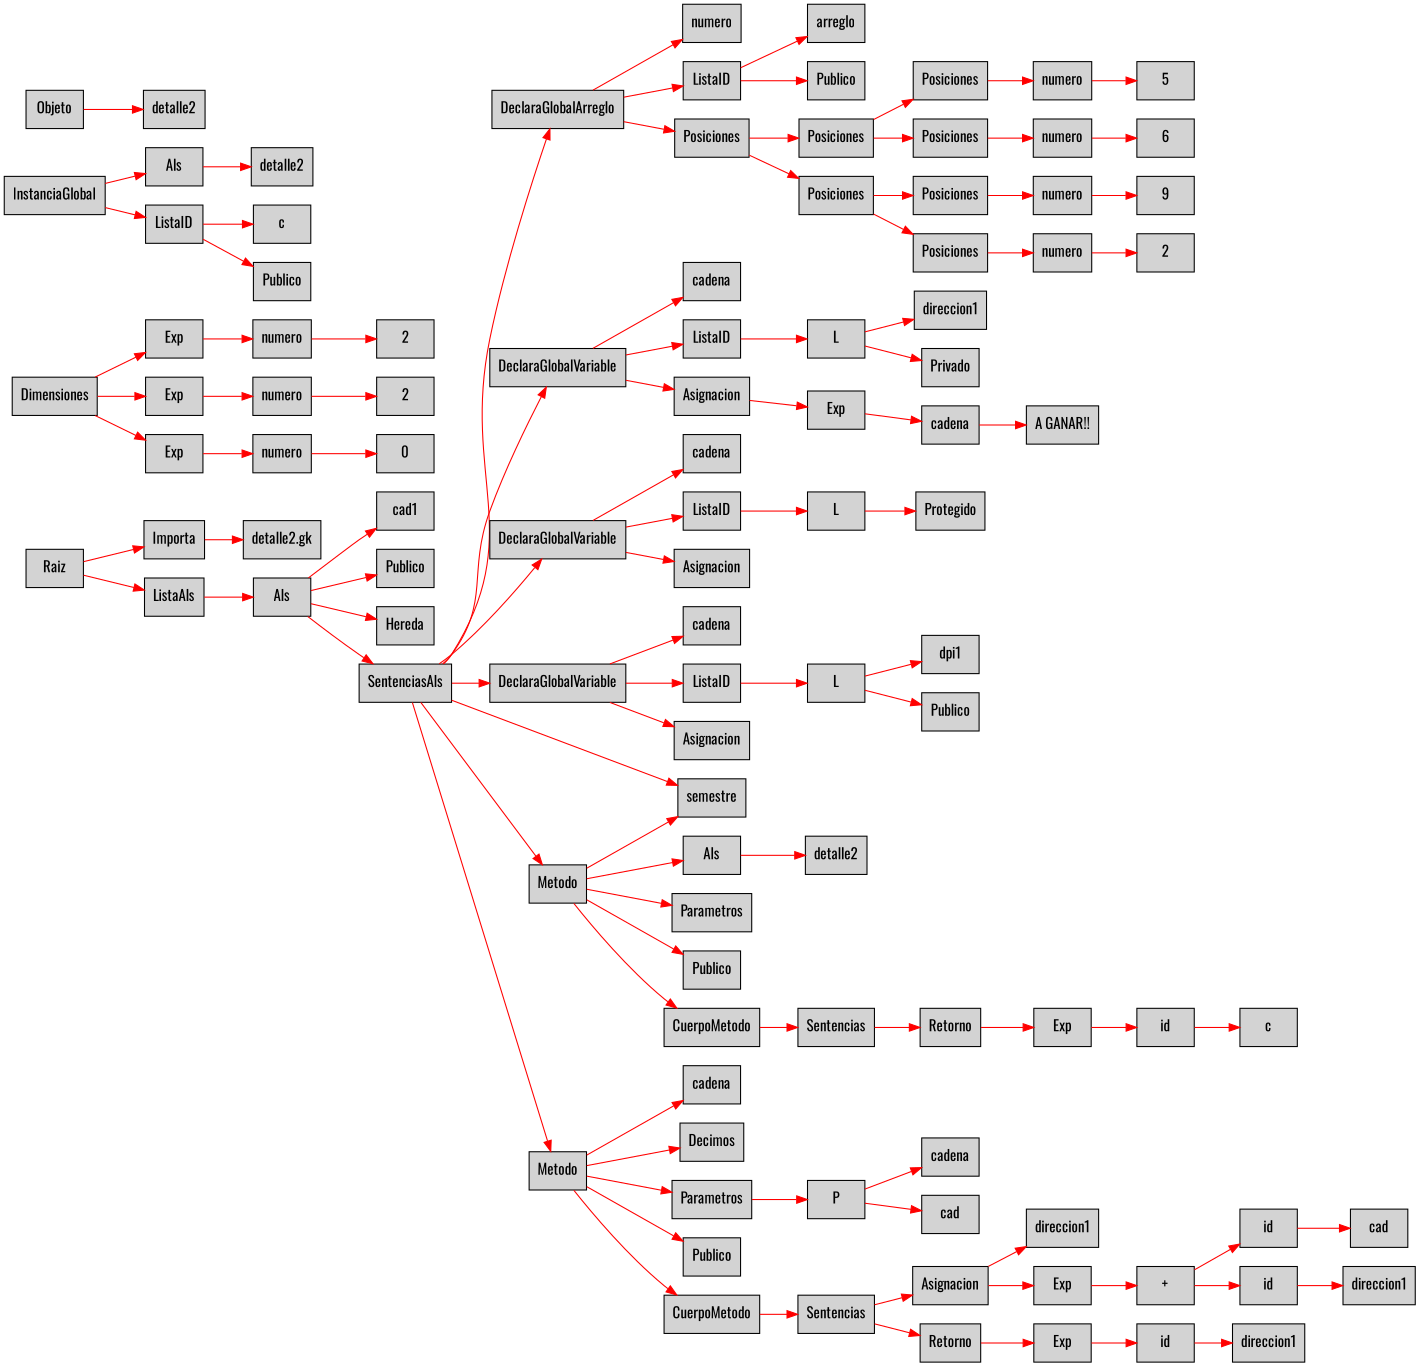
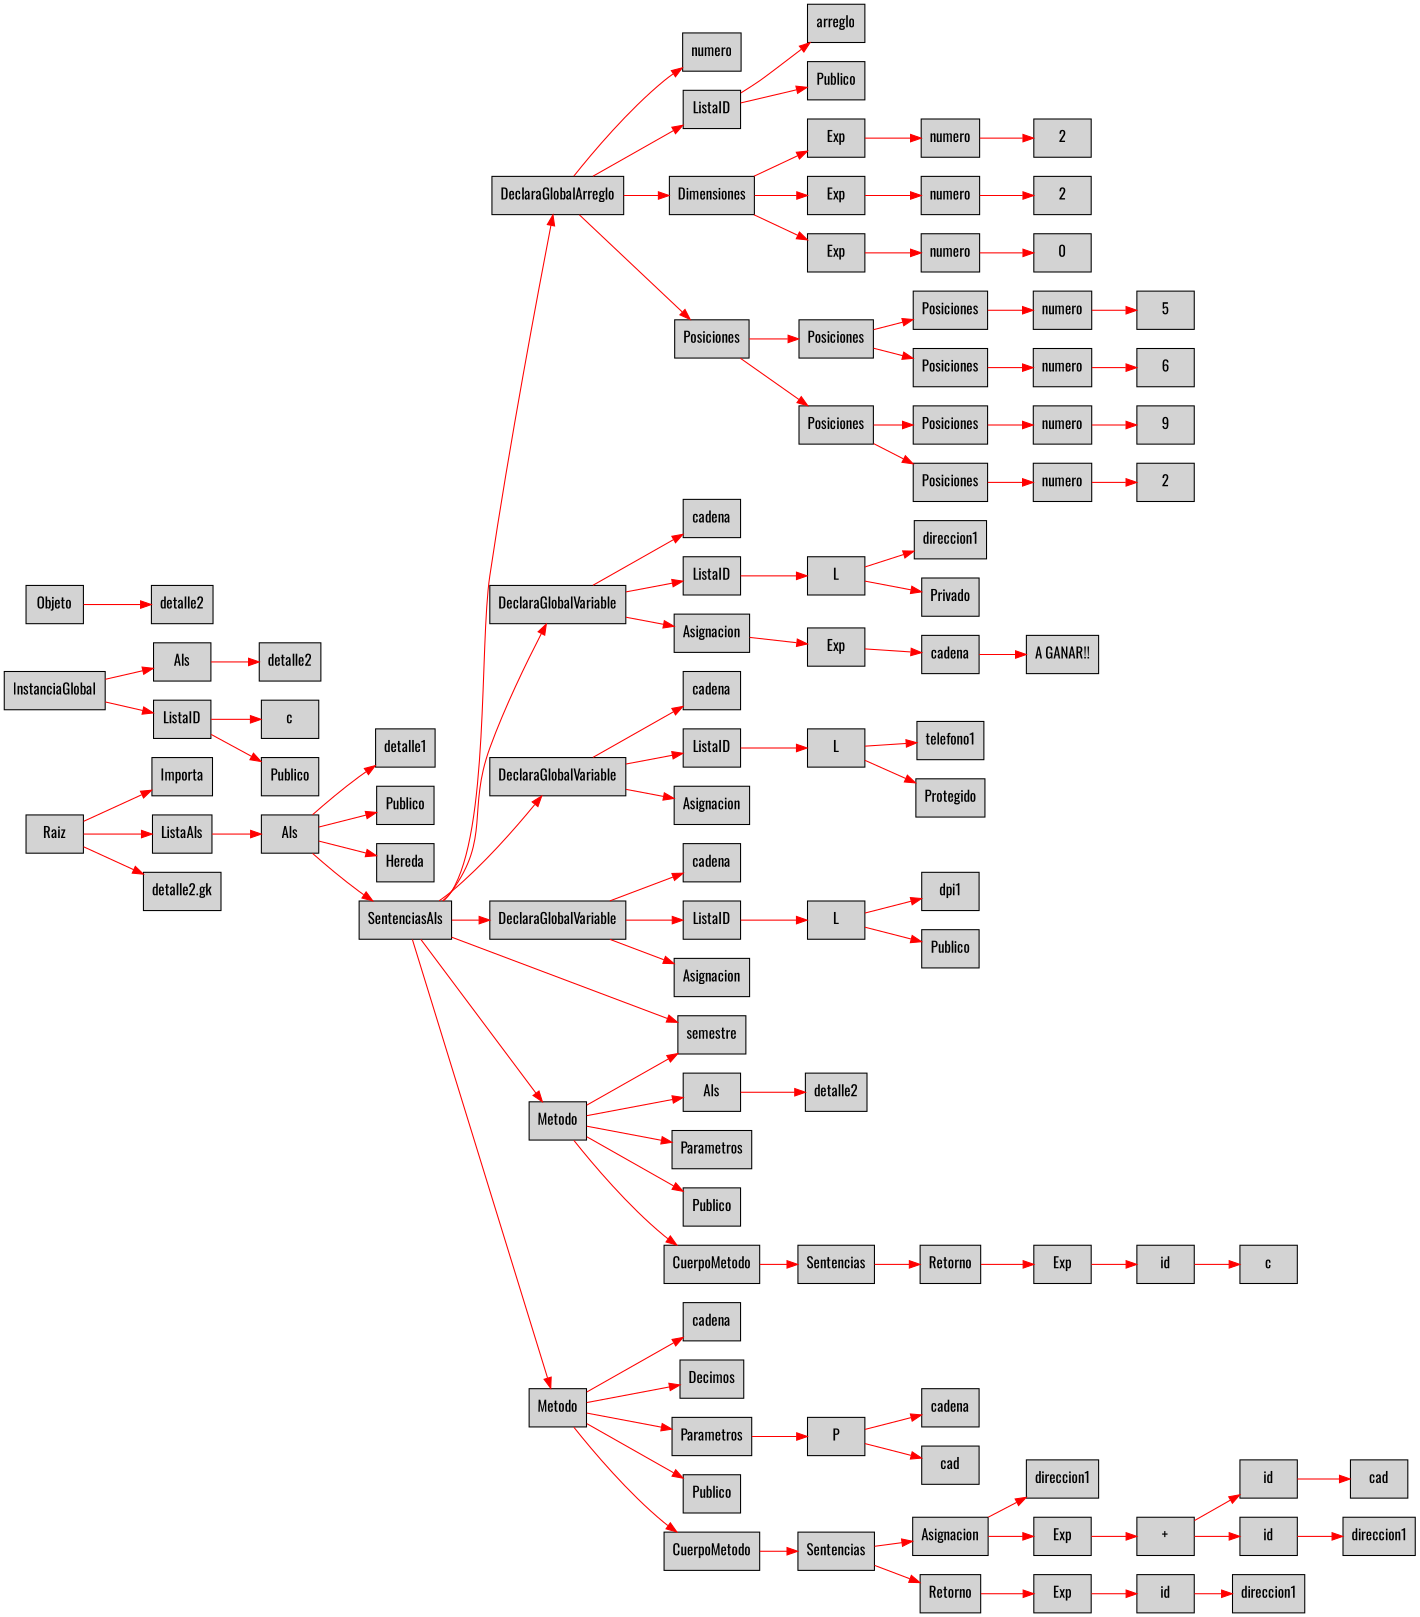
none -> (641, 196)
(405, 511) -> (405, 748)
(218, 540) -> (109, 858)
none -> (950, 741)
